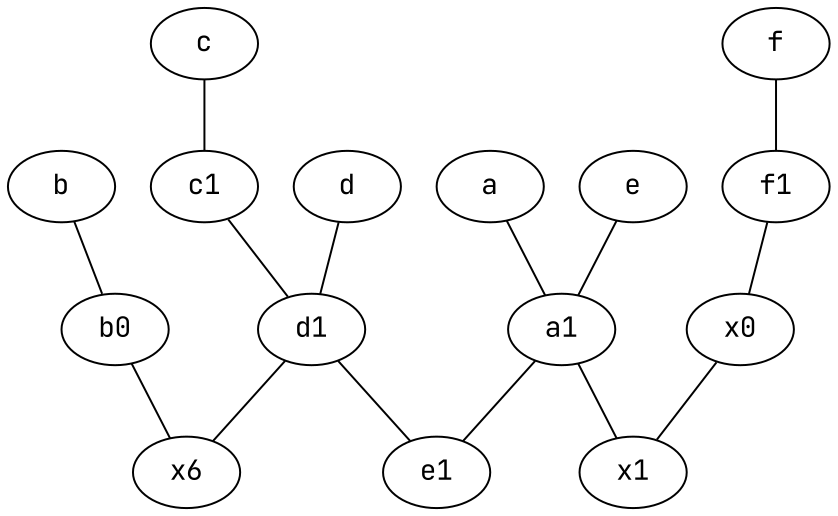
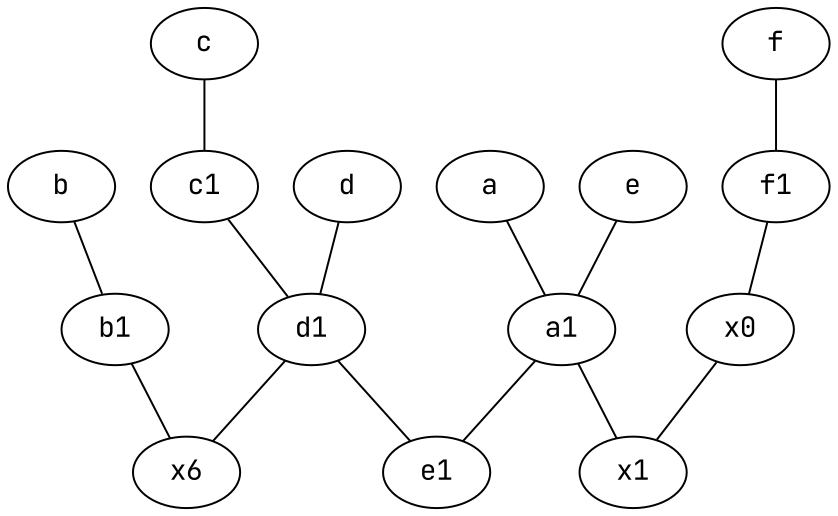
(115, 329) -> (115, 329)
